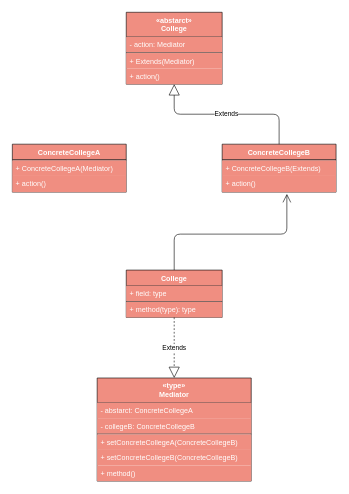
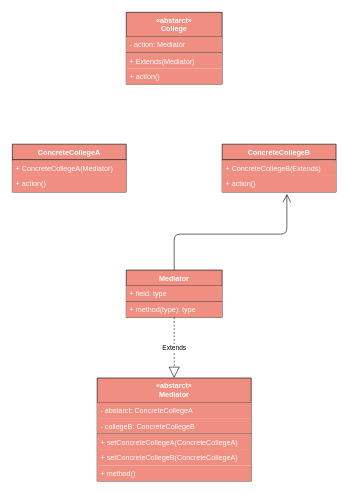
(220, 114) -> none
(174, 278) -> (174, 278)
(174, 386) -> (174, 386)
(174, 443) -> (174, 443)
(174, 458) -> (174, 458)
